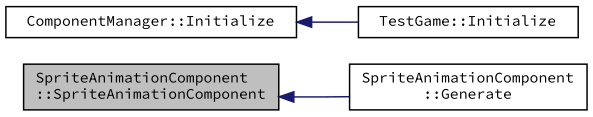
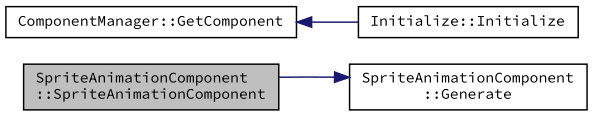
(151, 22) -> (151, 22)
(468, 22) -> (468, 22)
(322, 97) -> (307, 77)
